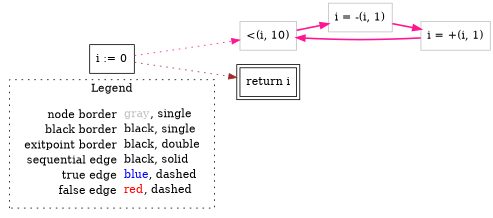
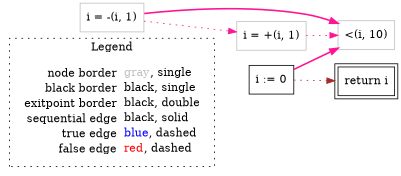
(403, 26) -> (186, 26)
(309, 28) -> (238, 9)
(363, 40) -> (318, 35)
(183, 48) -> (312, 61)
